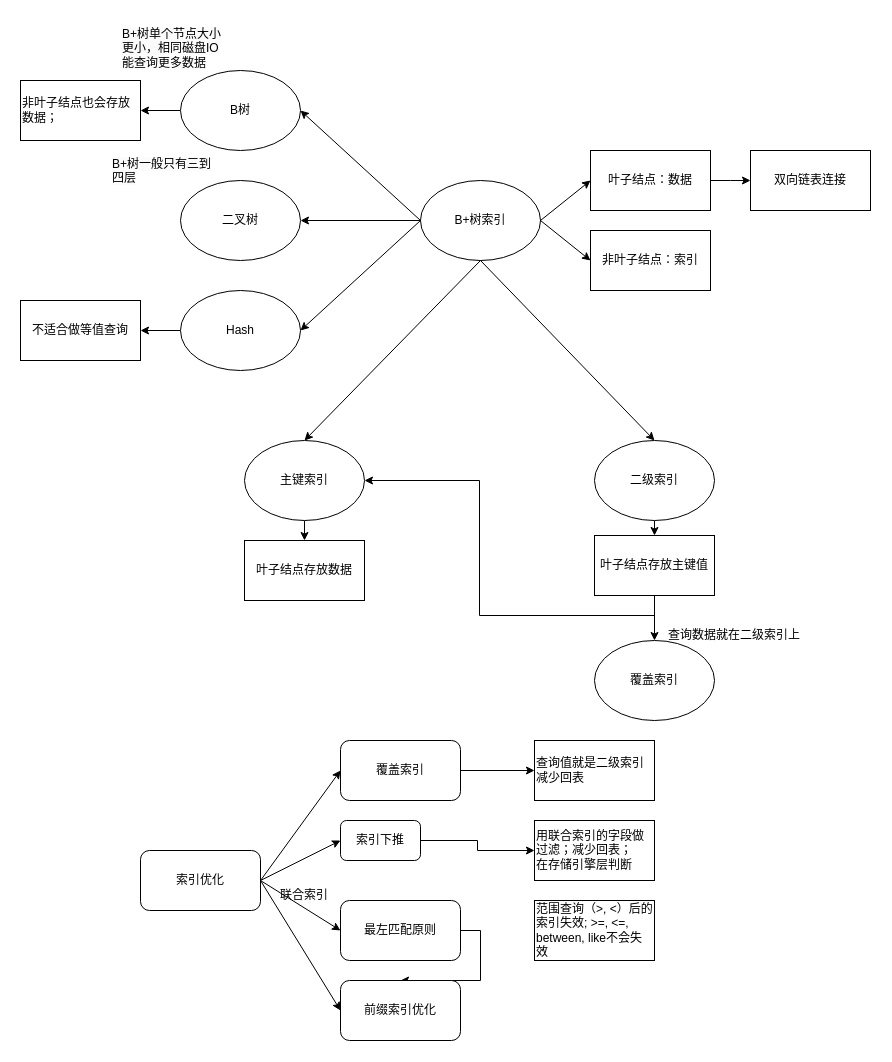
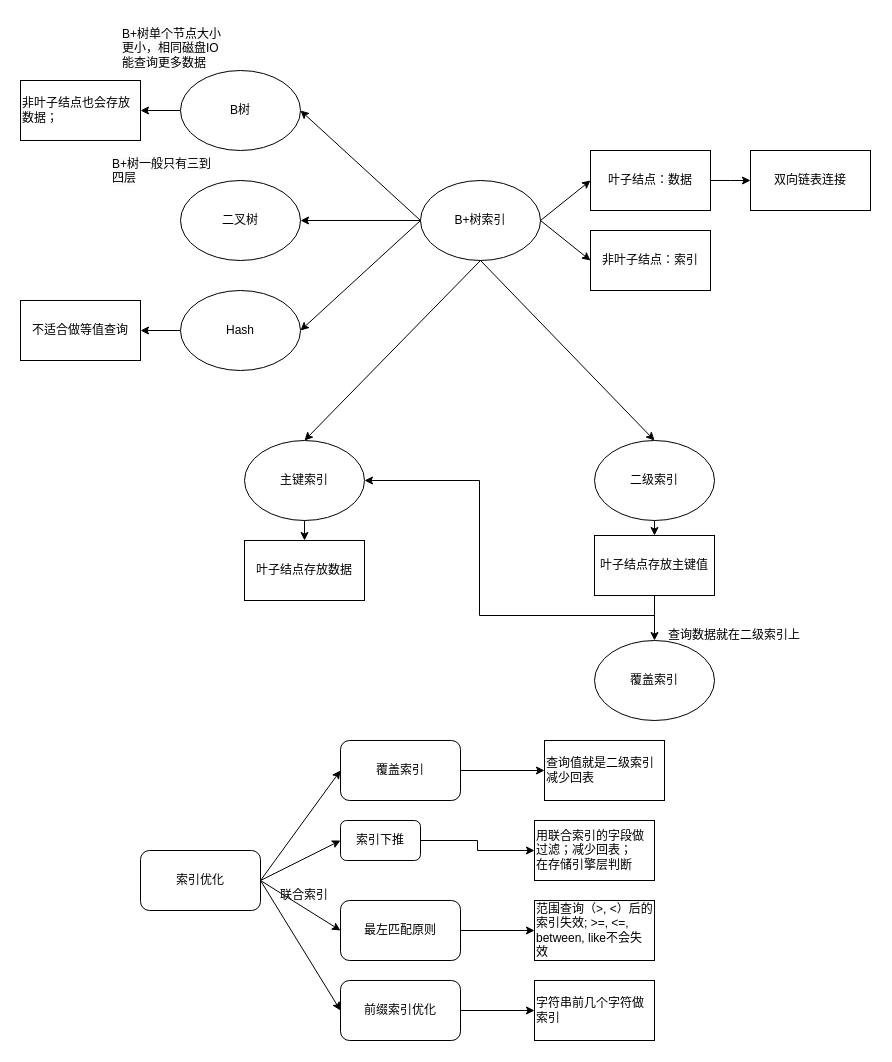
(595, 771) -> (605, 771)
(481, 968) -> (503, 931)
none -> (494, 1011)
none -> (595, 1011)
